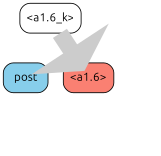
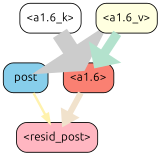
none -> (127, 18)
none -> (57, 137)
